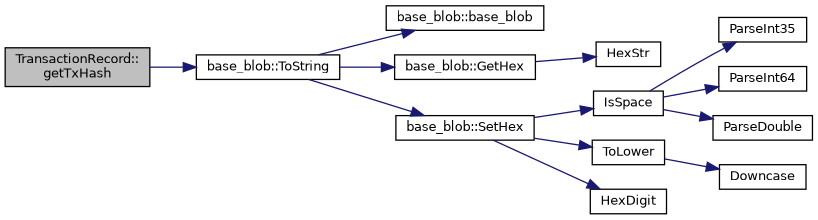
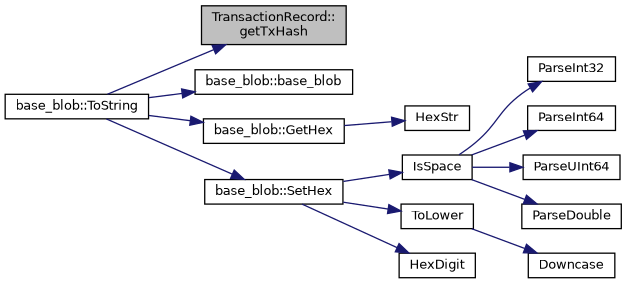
(763, 30) -> (572, 69)
(167, 67) -> (161, 72)
none -> (572, 167)
